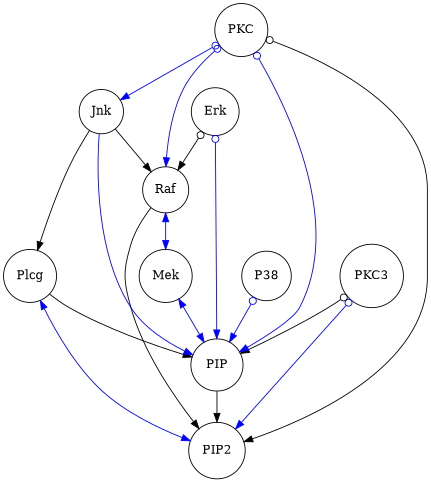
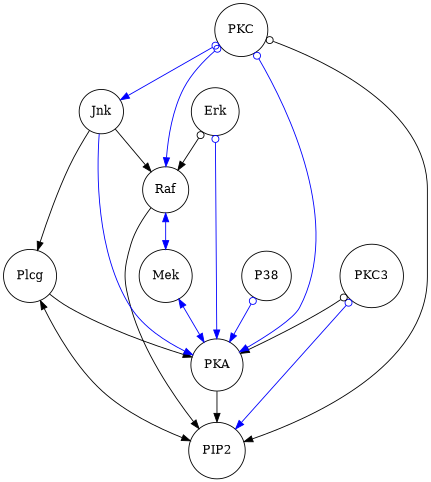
(217, 365) -> (217, 365)
(99, 388) -> (99, 388)
